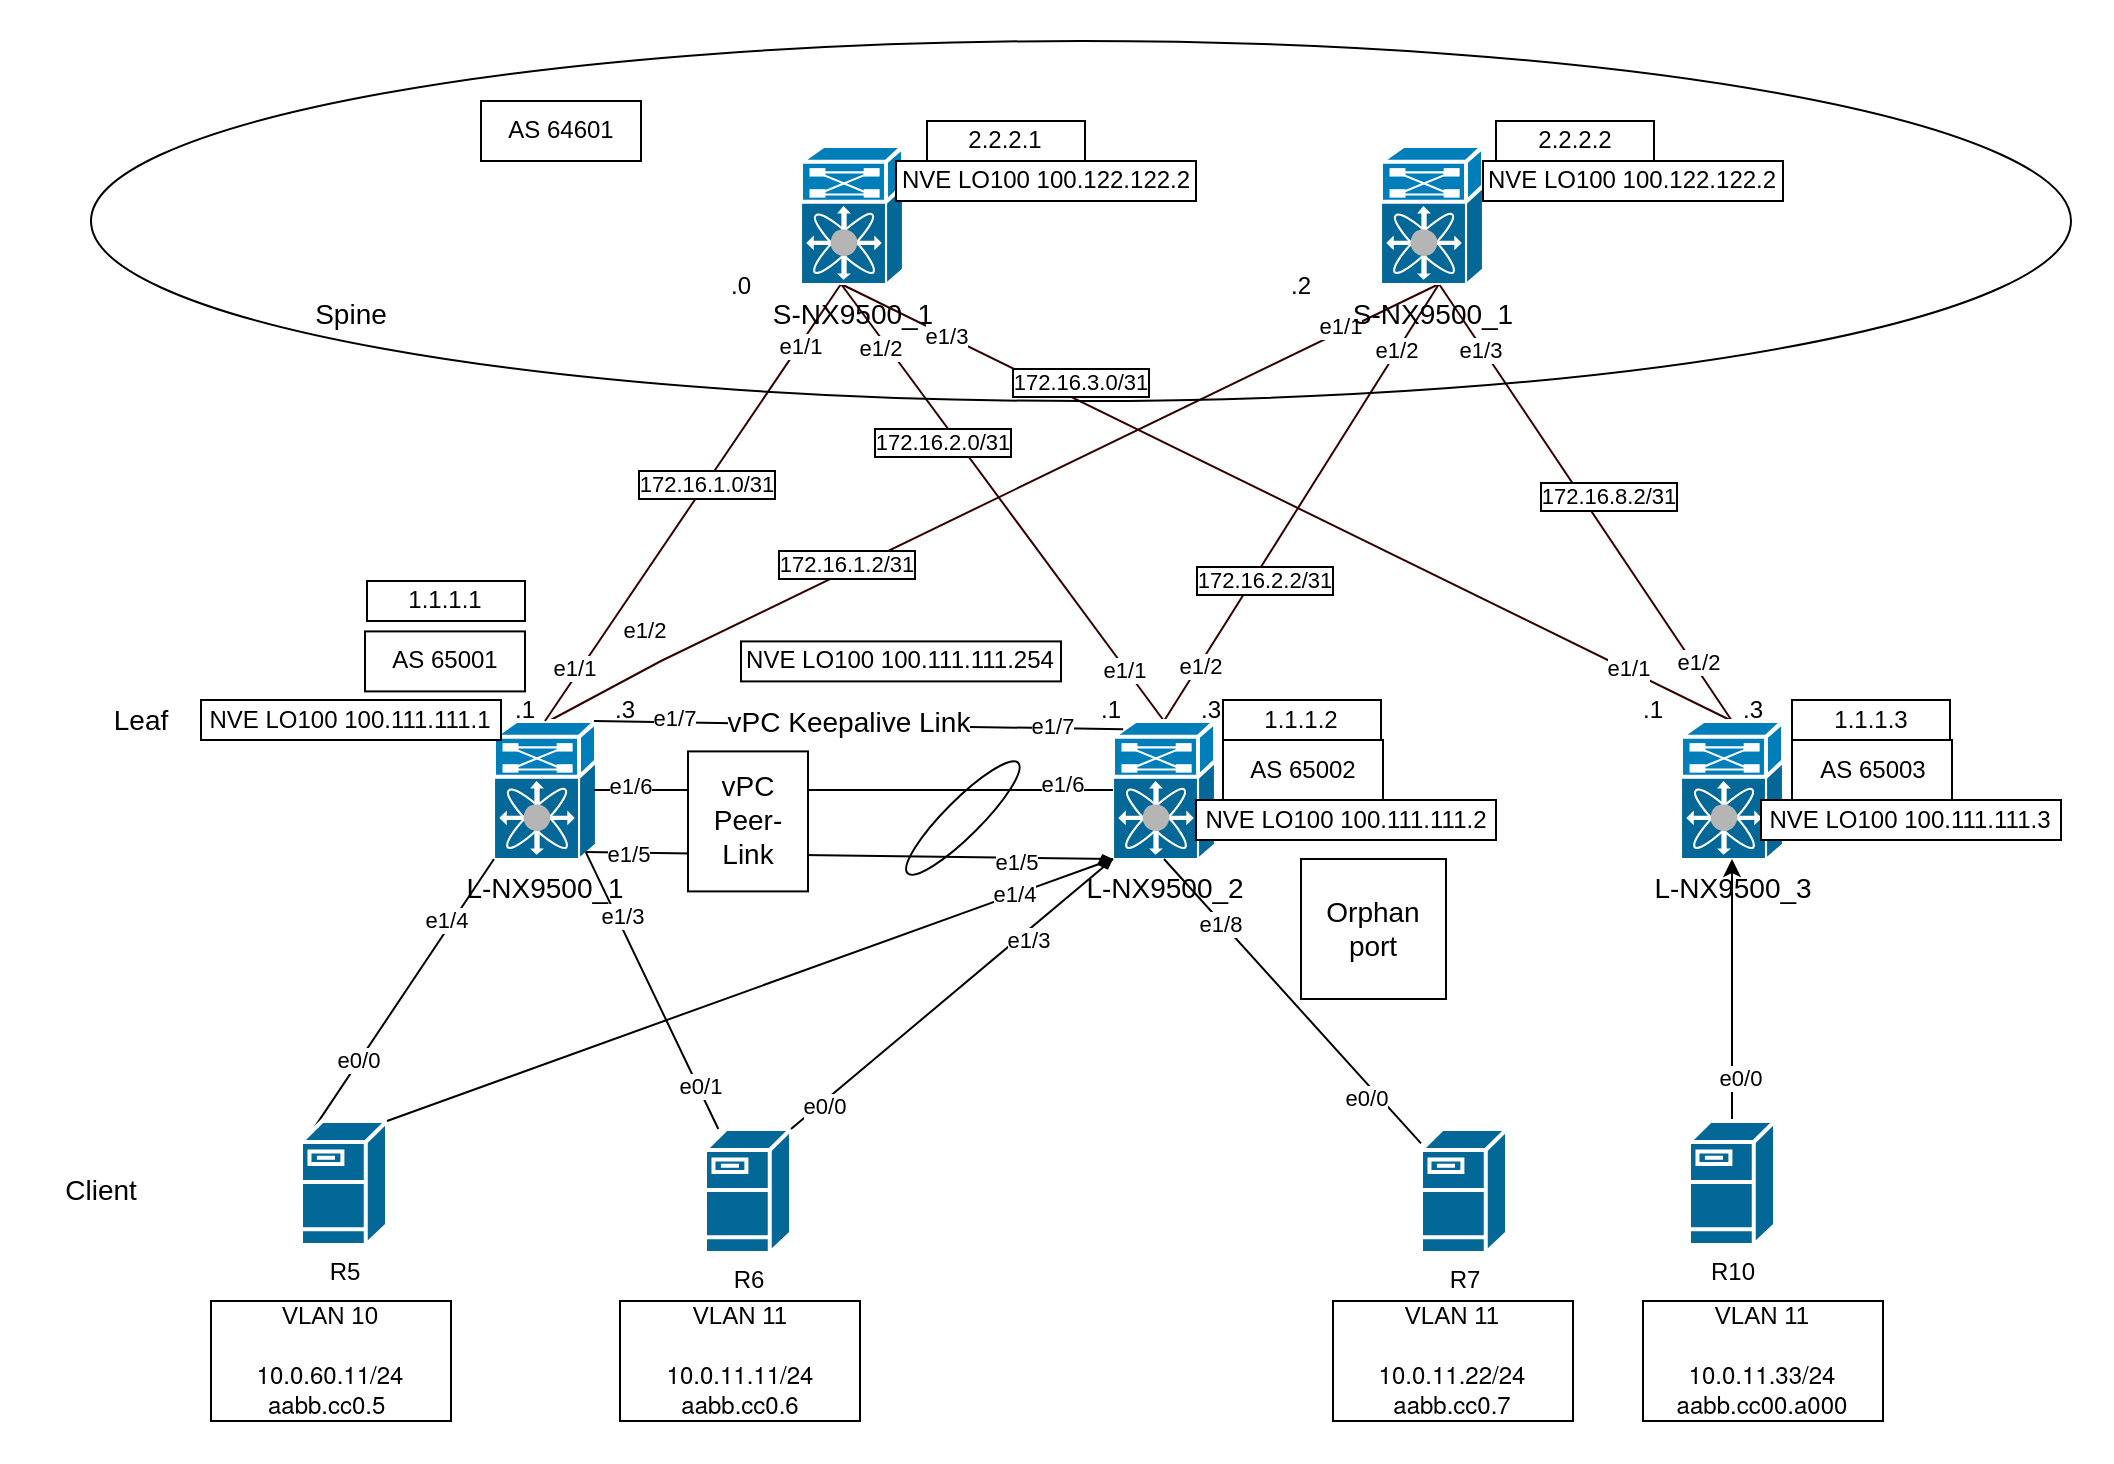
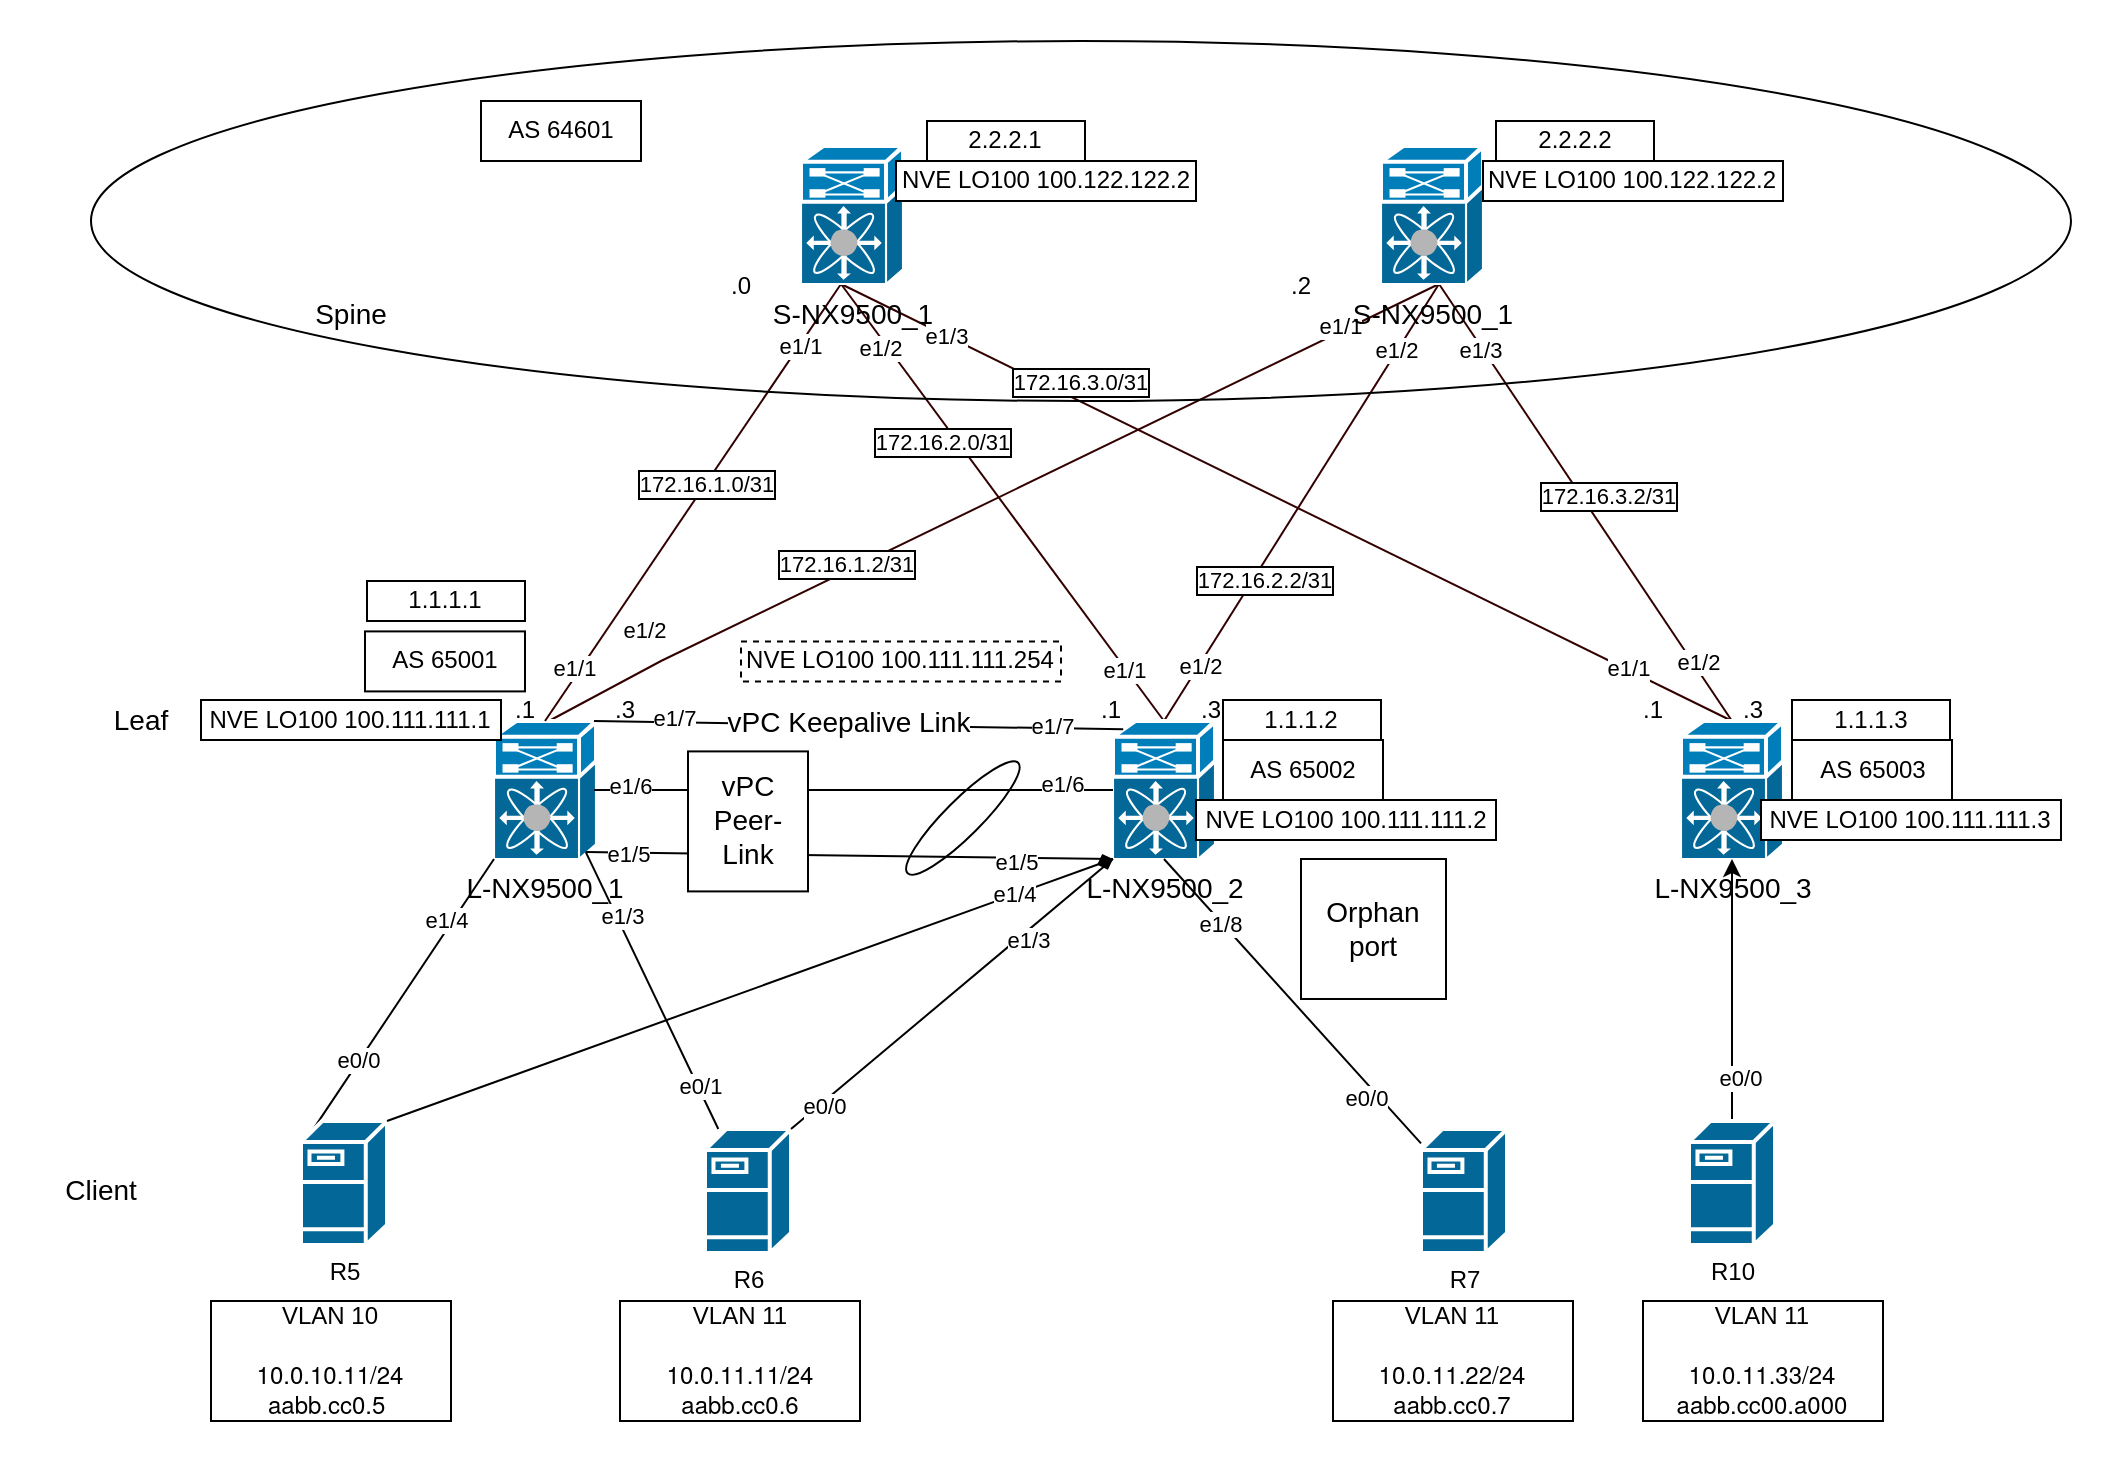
(1610, 497) -> (1610, 497)
(901, 661) -> (901, 661)
(331, 1361) -> (331, 1361)
